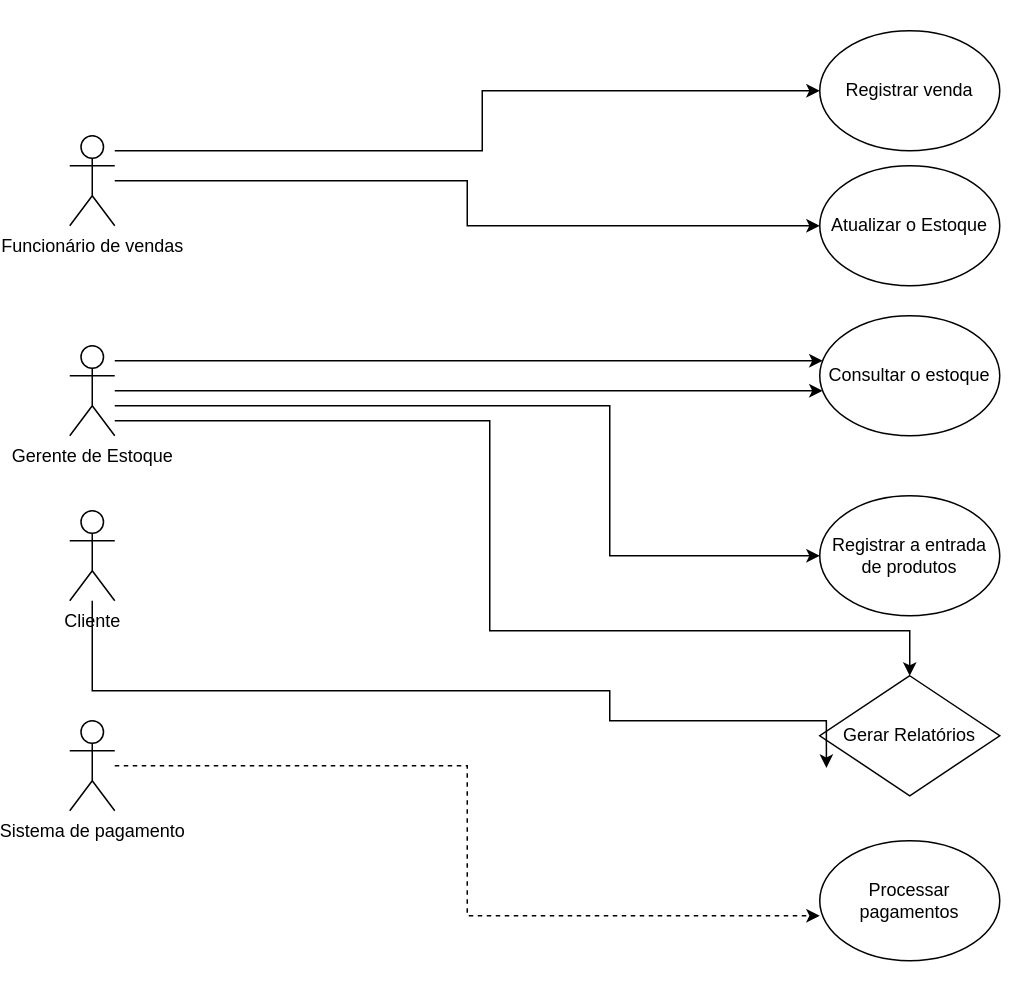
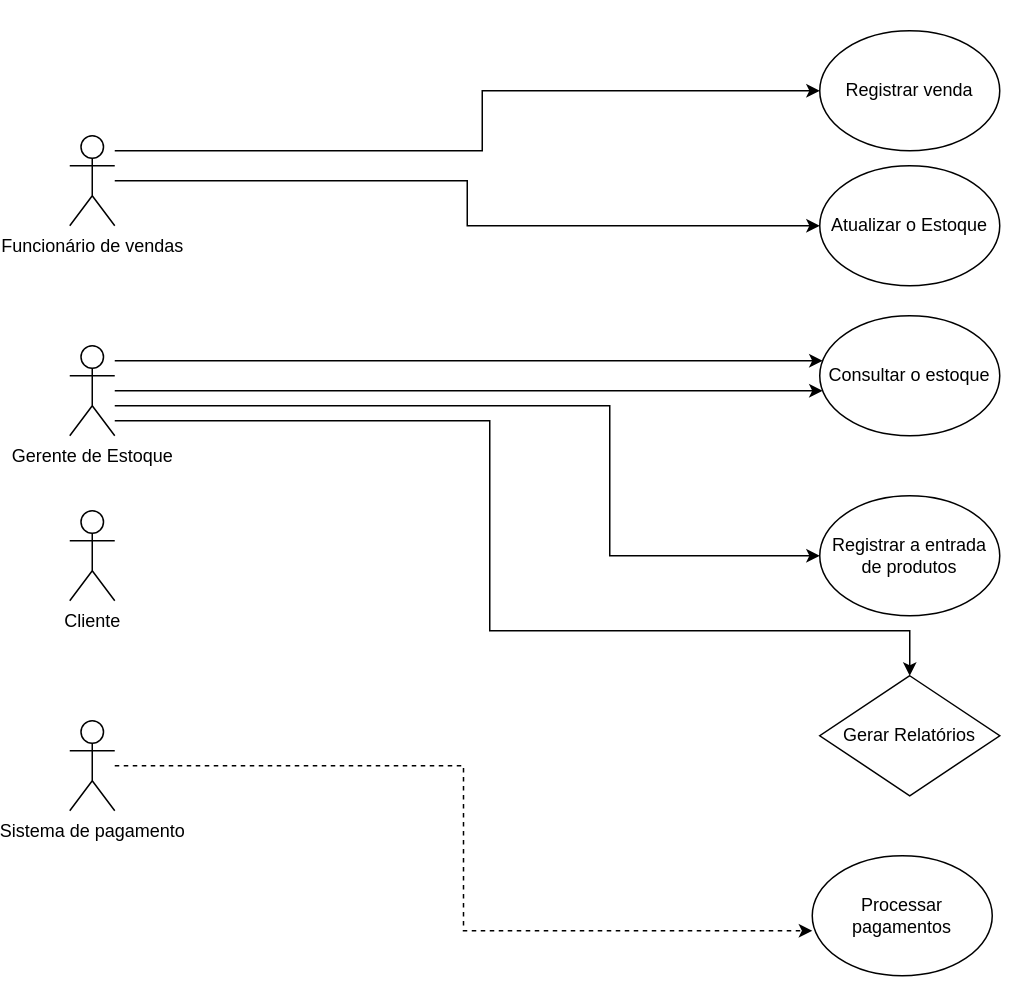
(448, 691) -> none
(910, 901) -> (902, 916)
